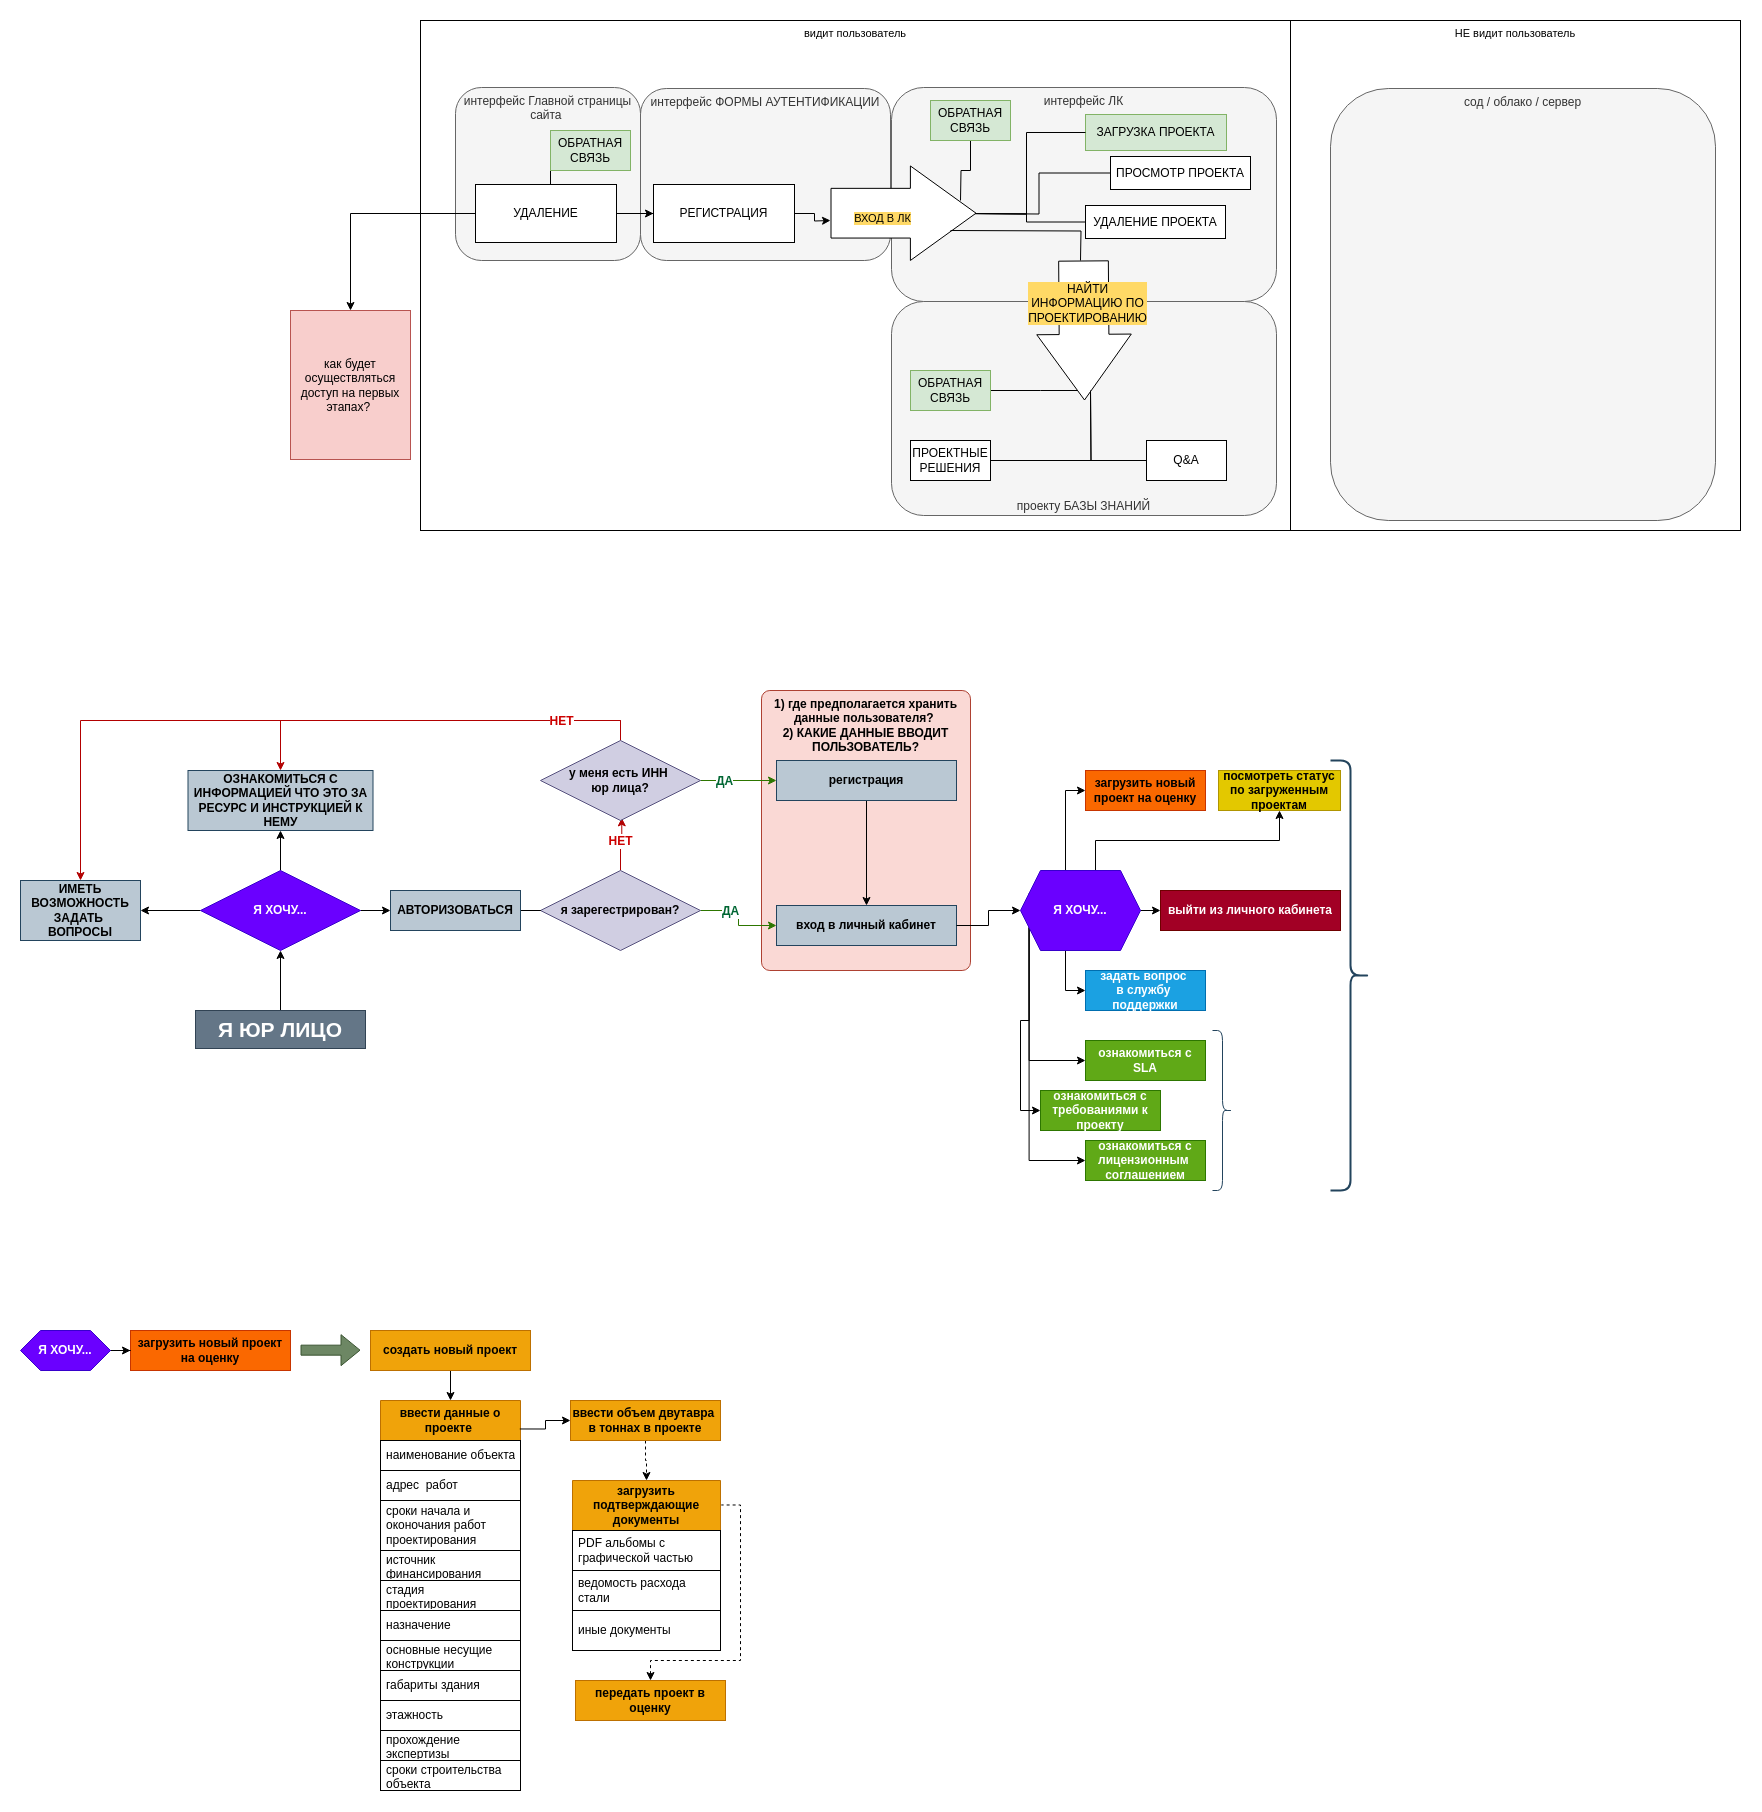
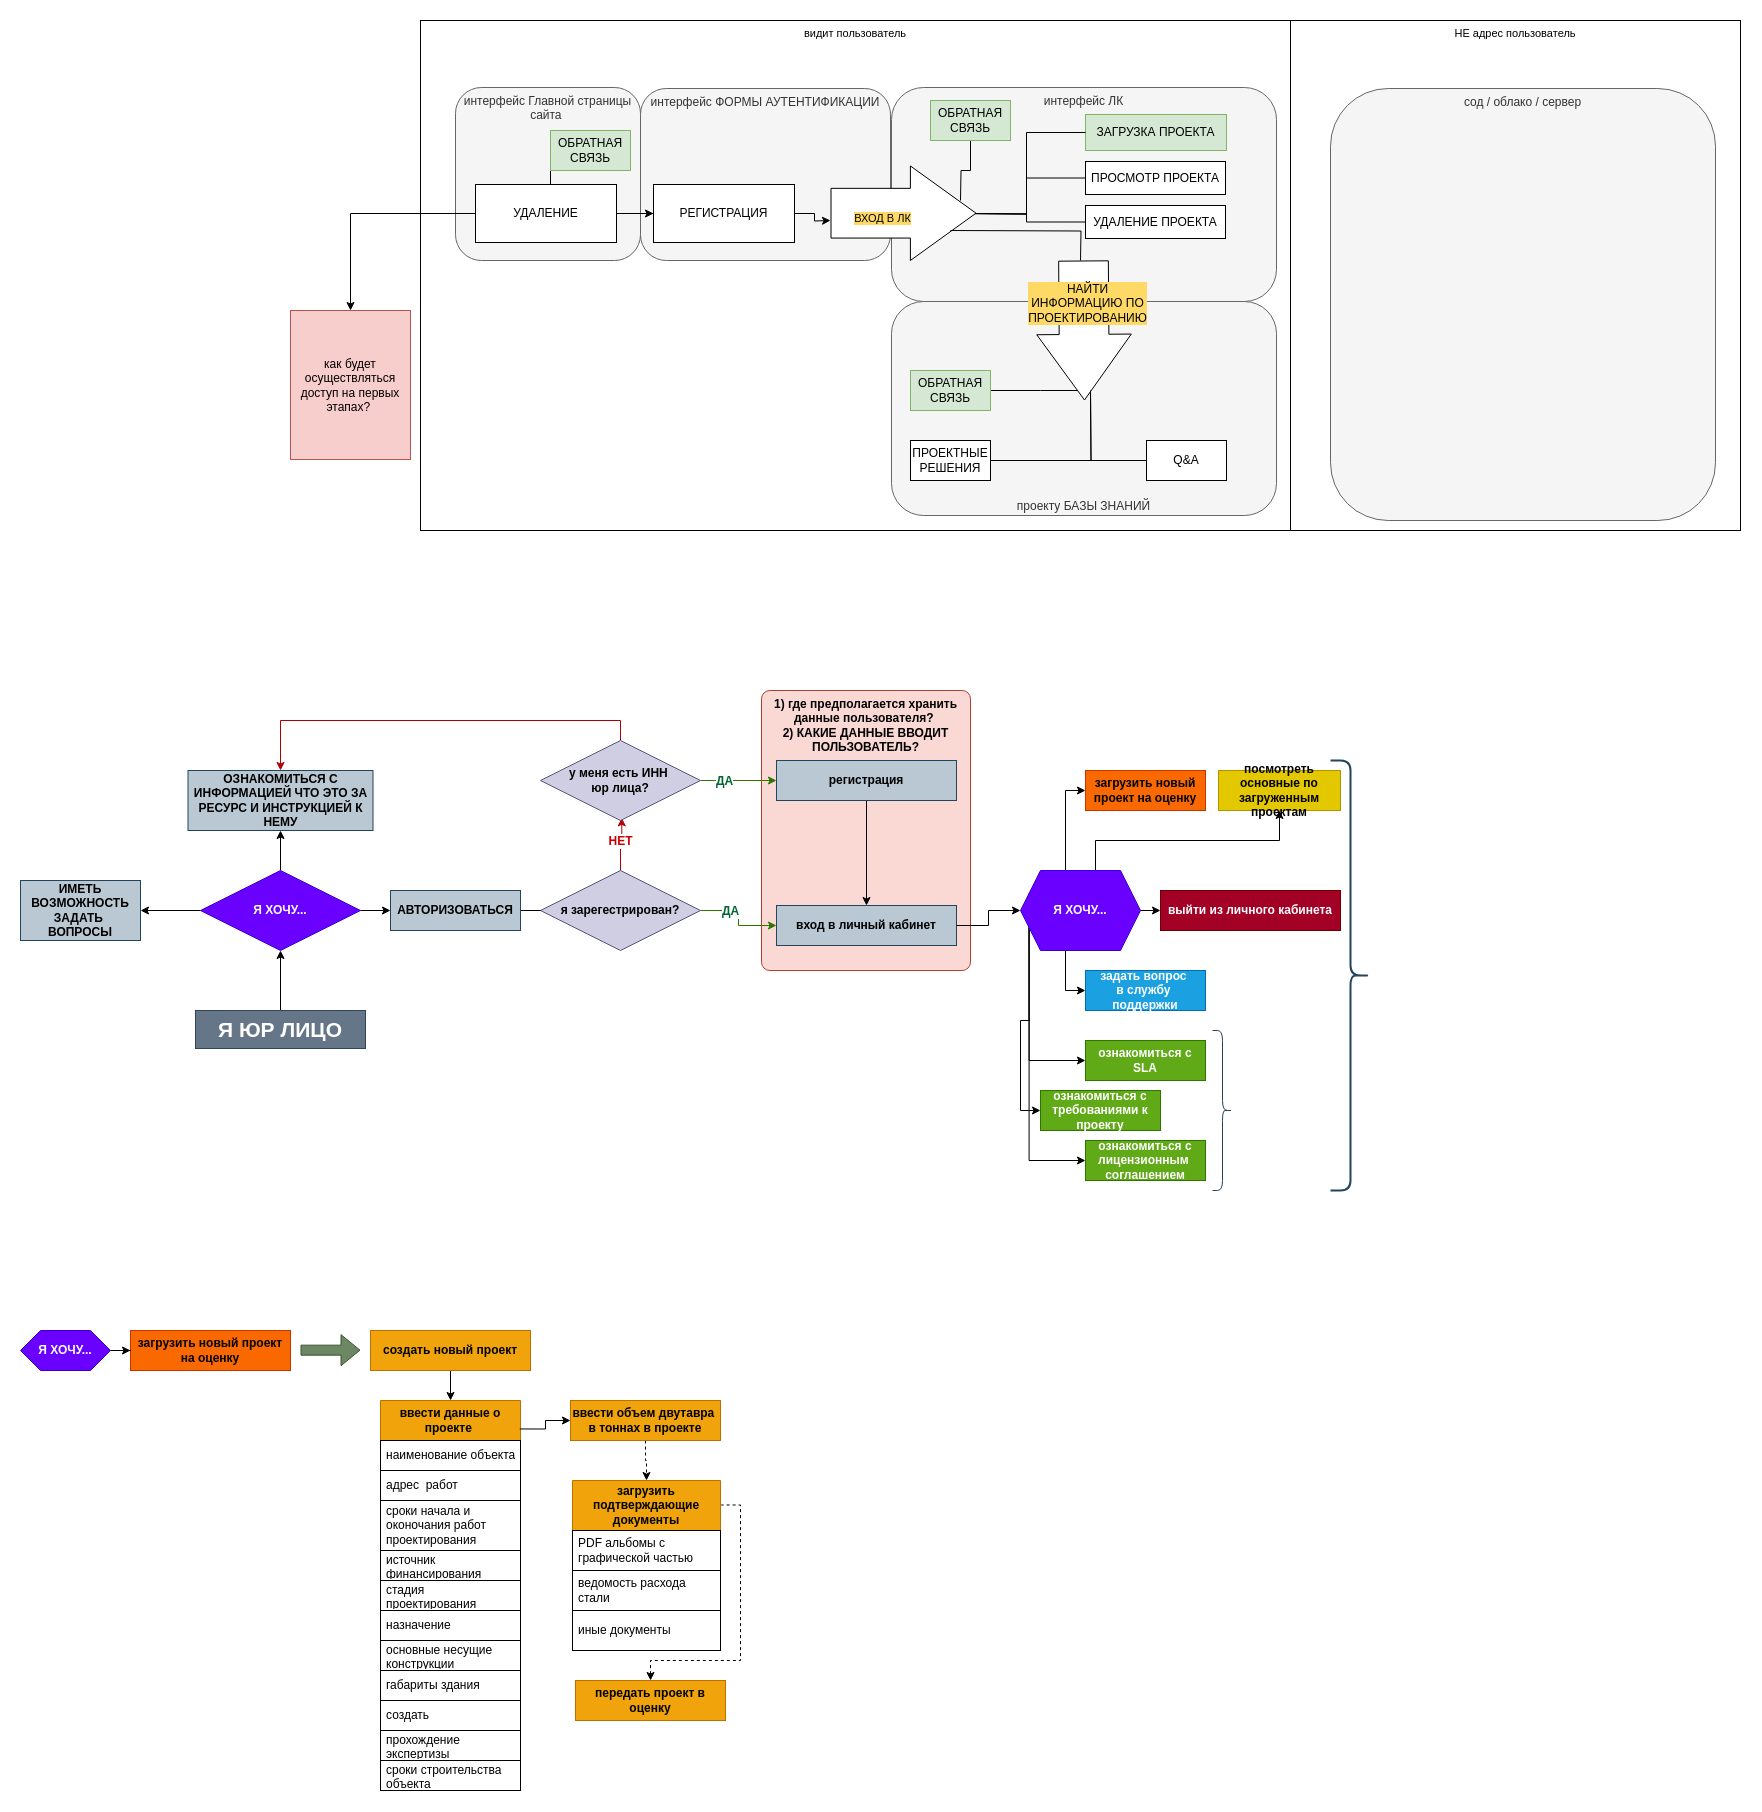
(1516, 34) -> (1516, 34)
(1181, 173) -> (1156, 178)
(104, 721) -> none
(1280, 791) -> (1280, 791)
(417, 1716) -> (410, 1716)
